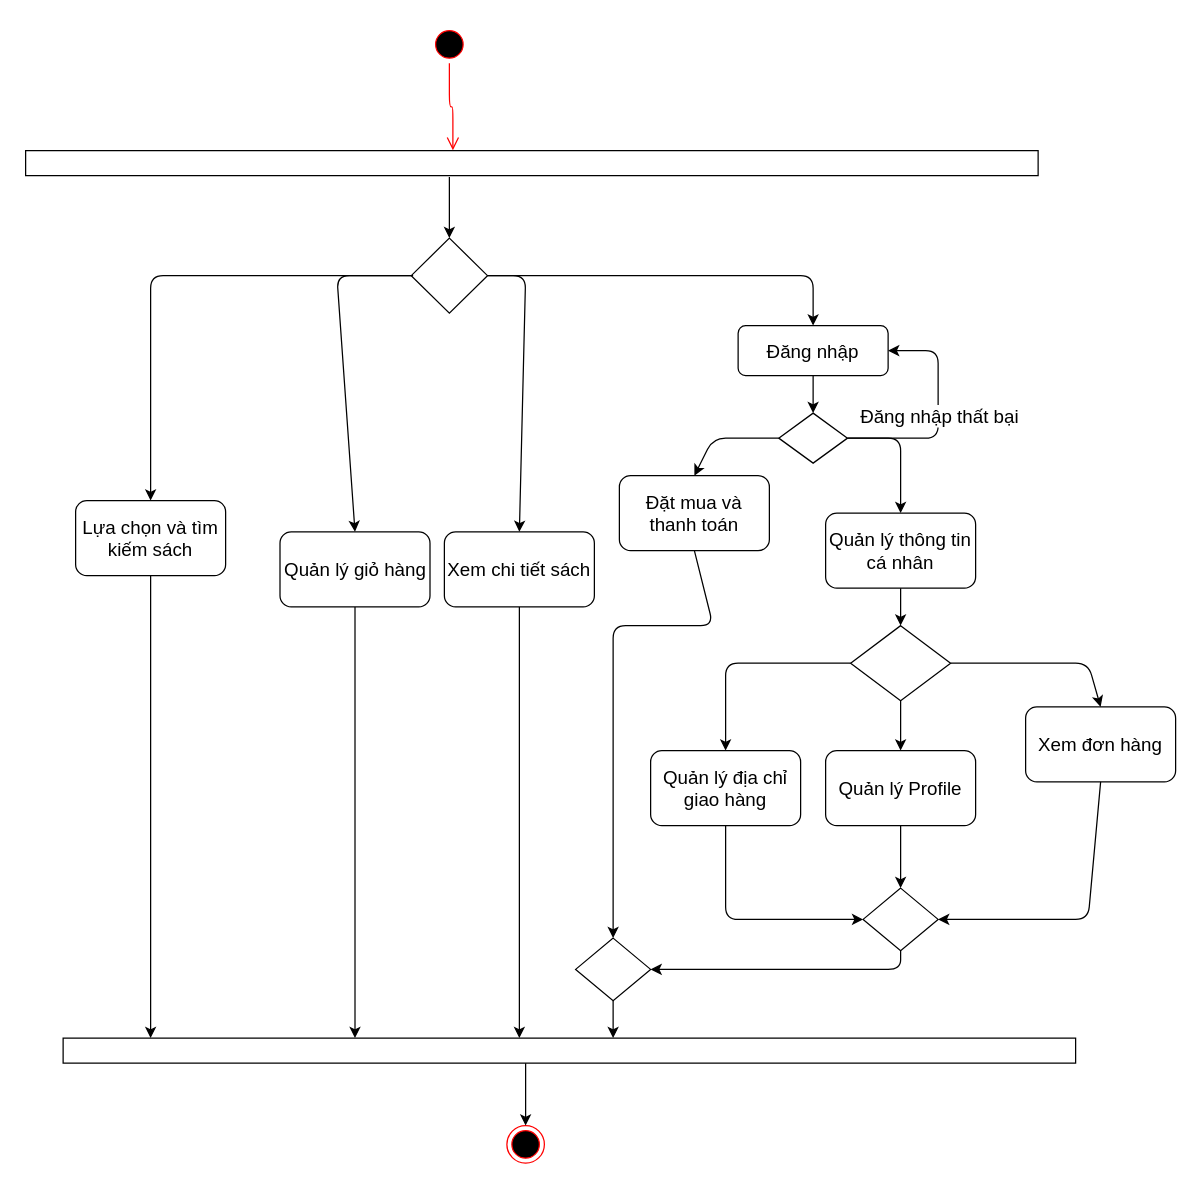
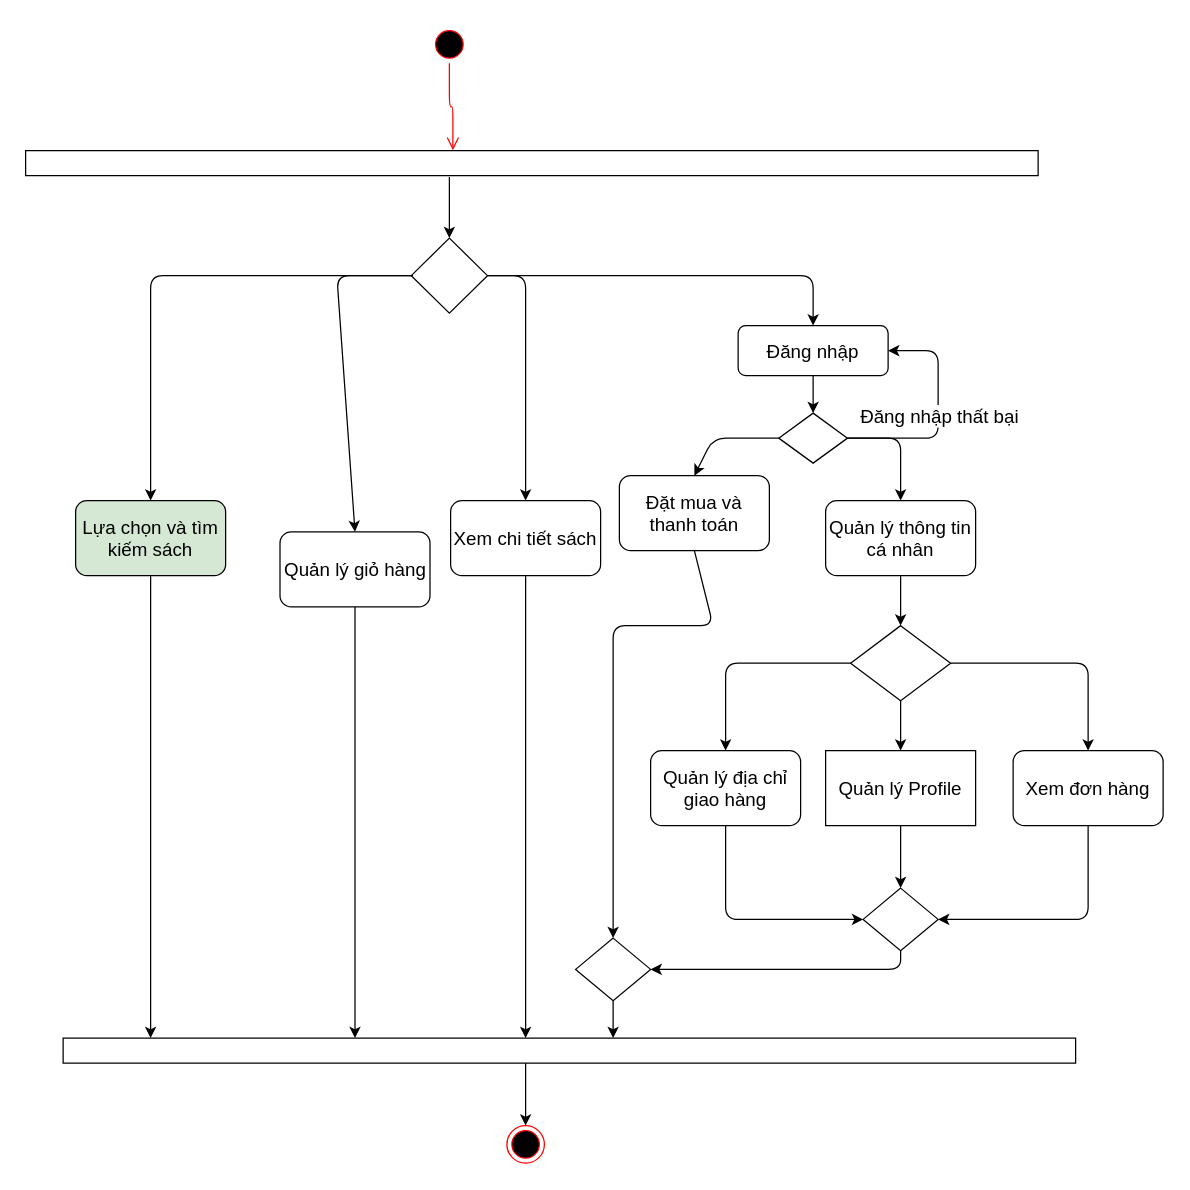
(151, 538) -> (151, 538)
(901, 551) -> (901, 538)
(519, 569) -> (526, 538)
(1101, 744) -> (1088, 788)
(901, 788) -> (901, 788)
